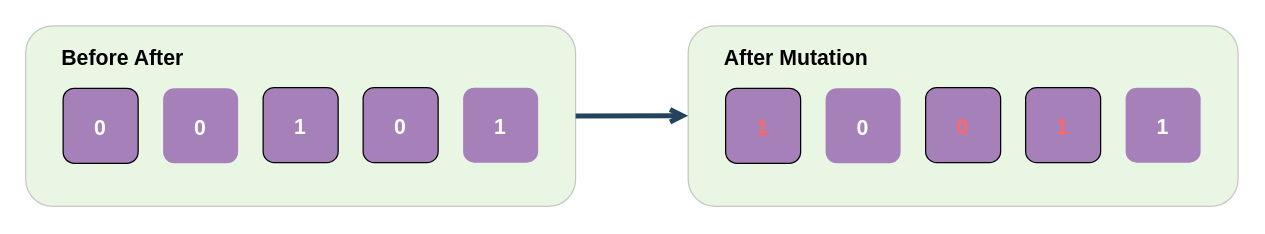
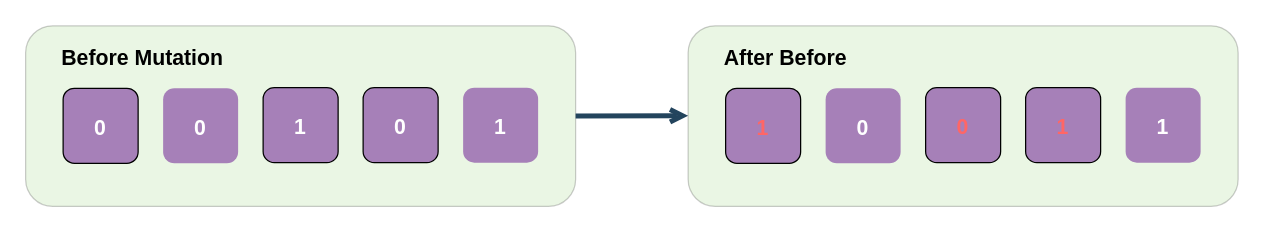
(131, 60) -> (146, 60)
(802, 60) -> (793, 60)
